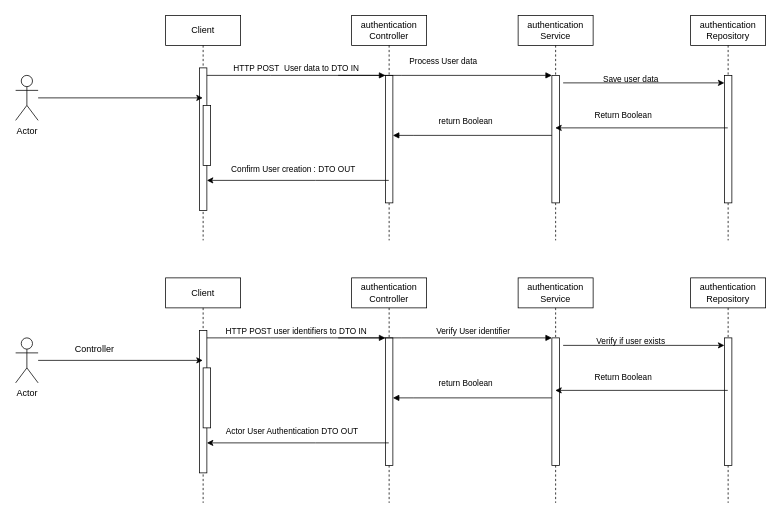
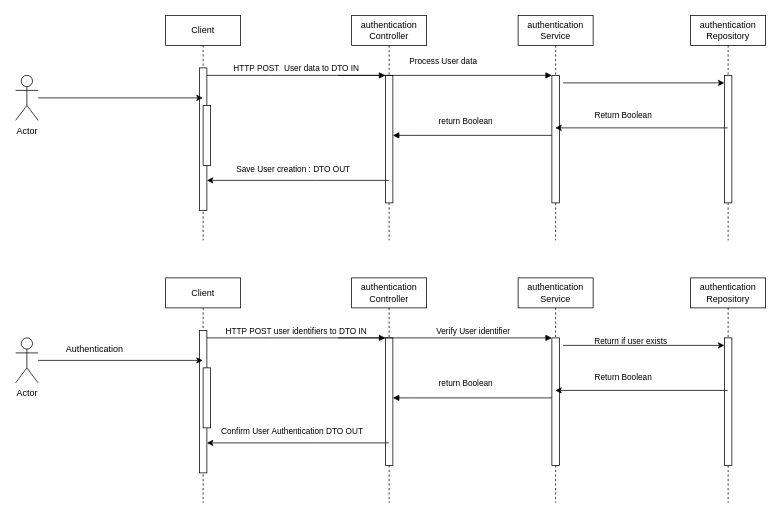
(630, 79) -> none
(293, 169) -> (293, 169)
(631, 342) -> (631, 342)
(95, 349) -> (95, 349)
(293, 432) -> (293, 432)
